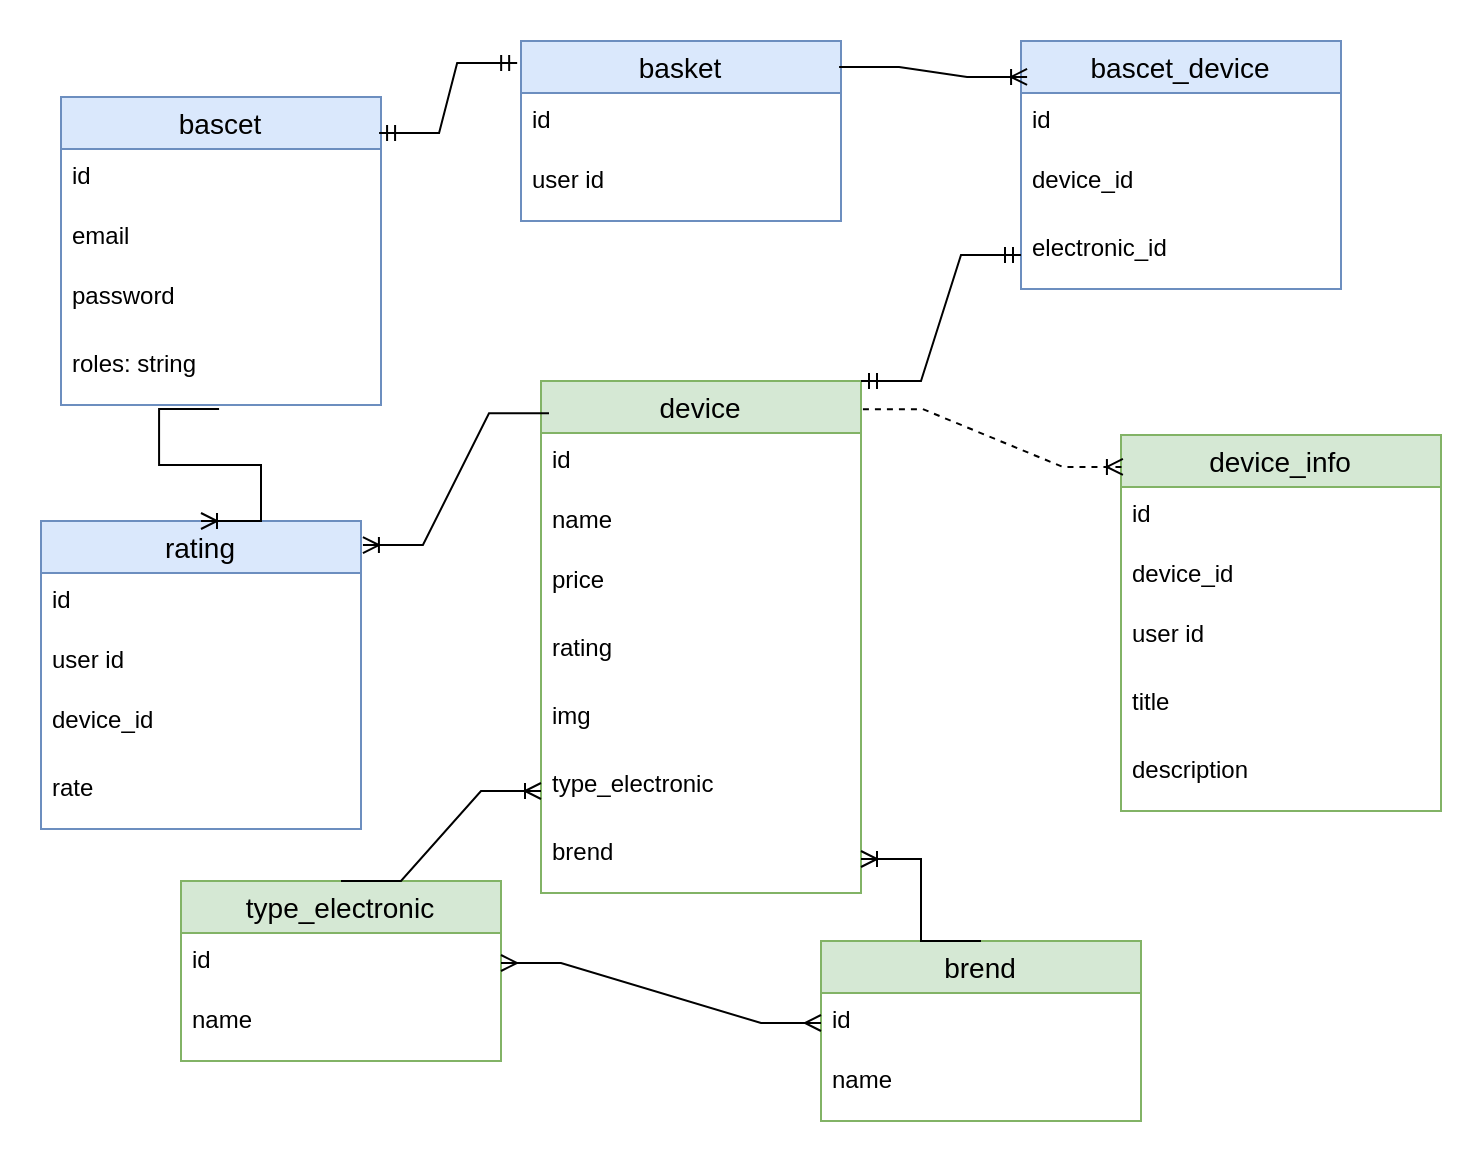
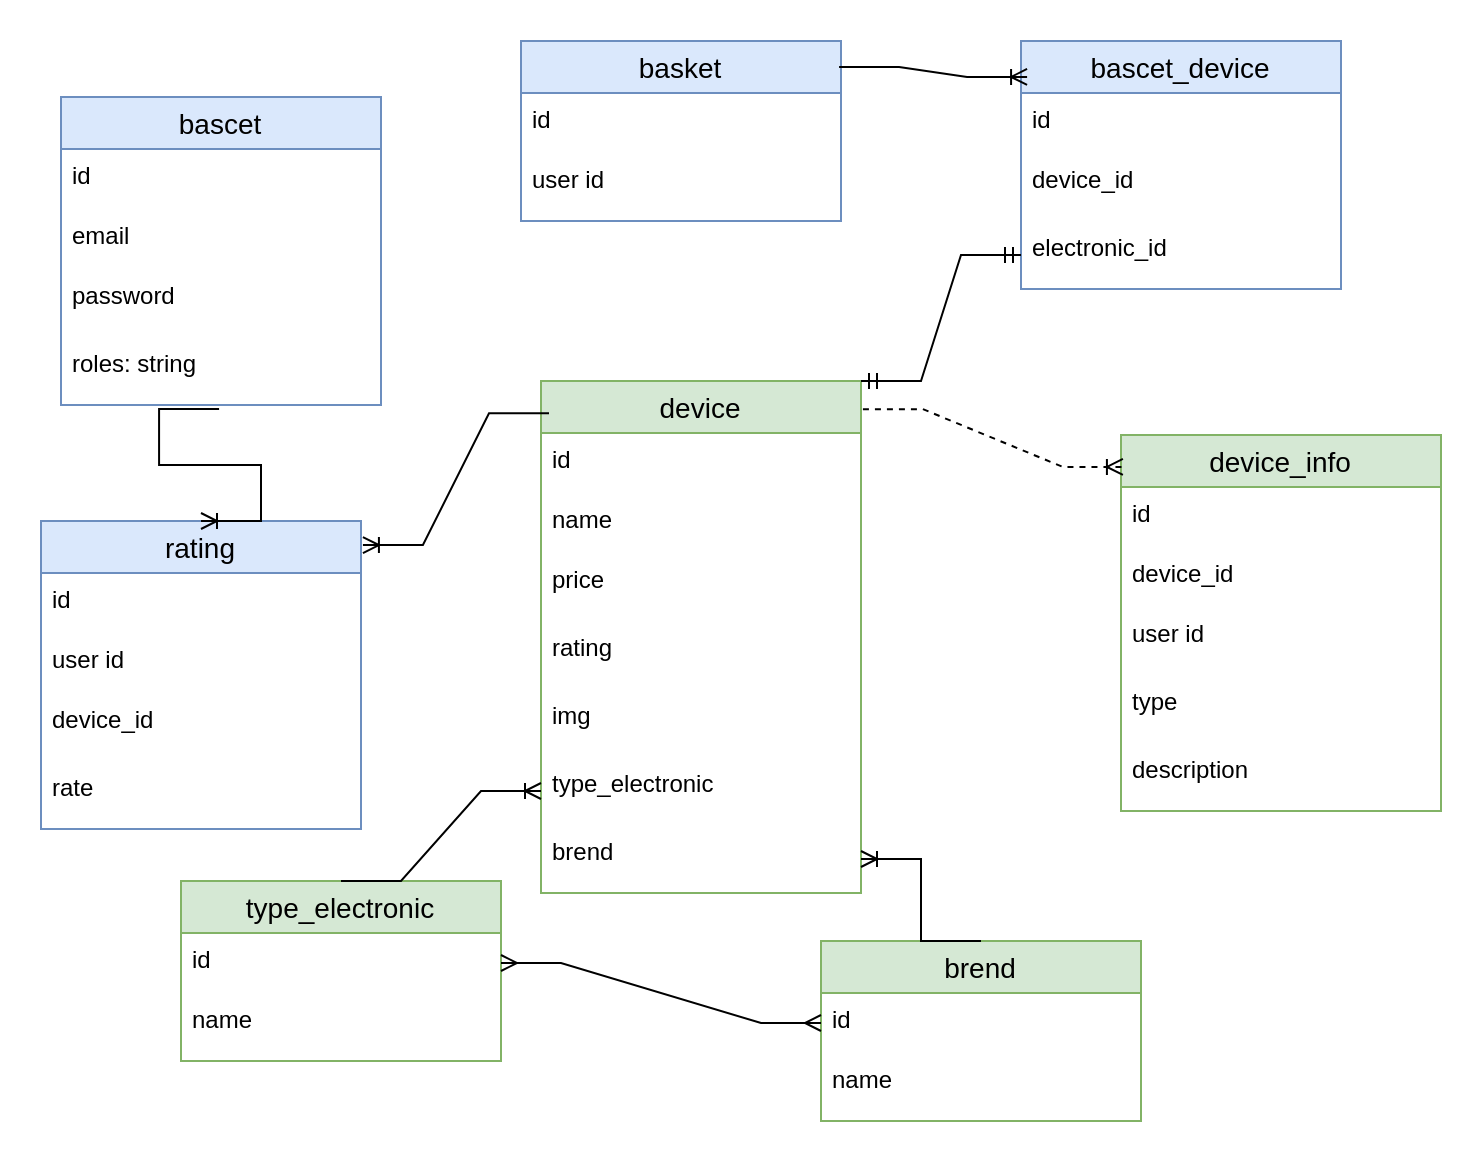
(448, 99) -> none
(1160, 703) -> (1160, 703)
